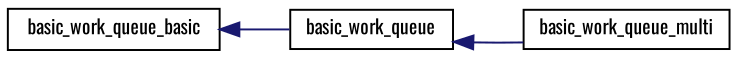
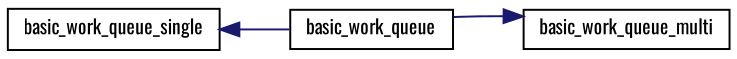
(114, 29) -> (114, 29)
(498, 43) -> (479, 16)
